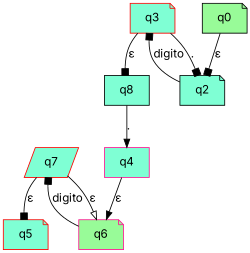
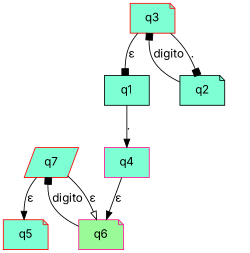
(225, 18) -> none
(127, 90) -> (127, 90)
(27, 193) -> (27, 193)
